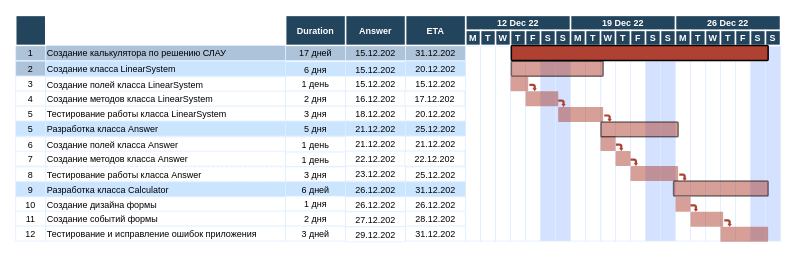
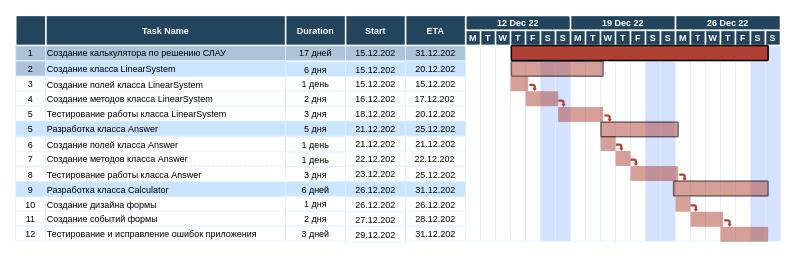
(518, 23) -> (518, 23)
none -> (166, 30)
(375, 31) -> (375, 31)
